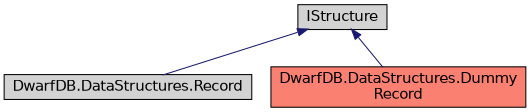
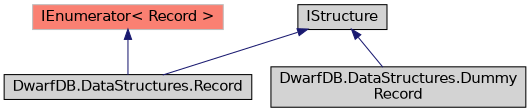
none -> (128, 17)
(398, 87) -> (398, 87)
